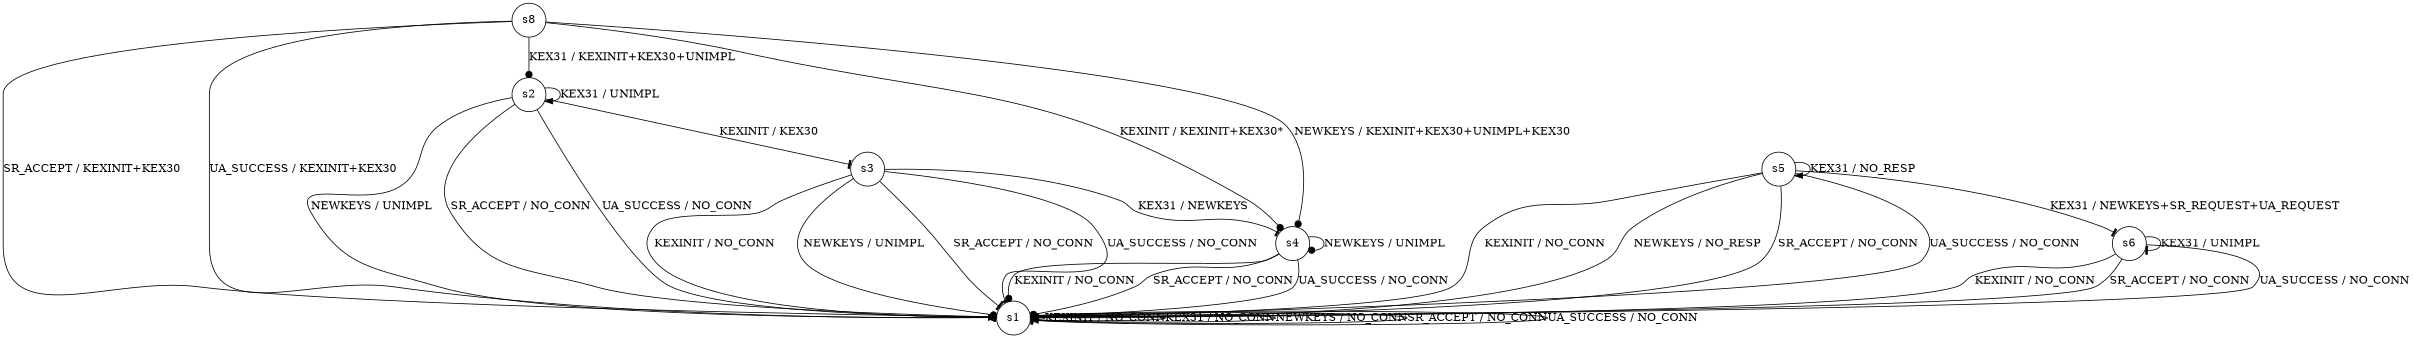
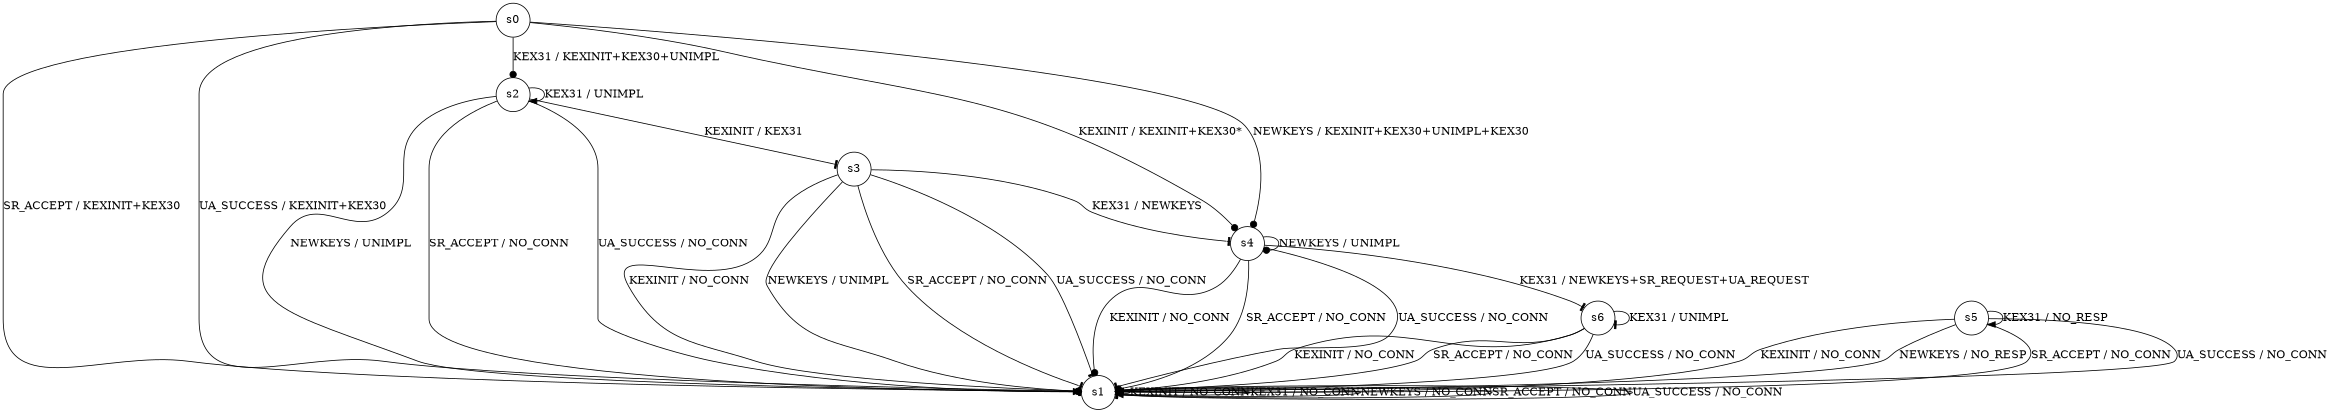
(529, 20) -> (513, 20)
(769, 132) -> (754, 132)
(1956, 189) -> (1425, 264)
